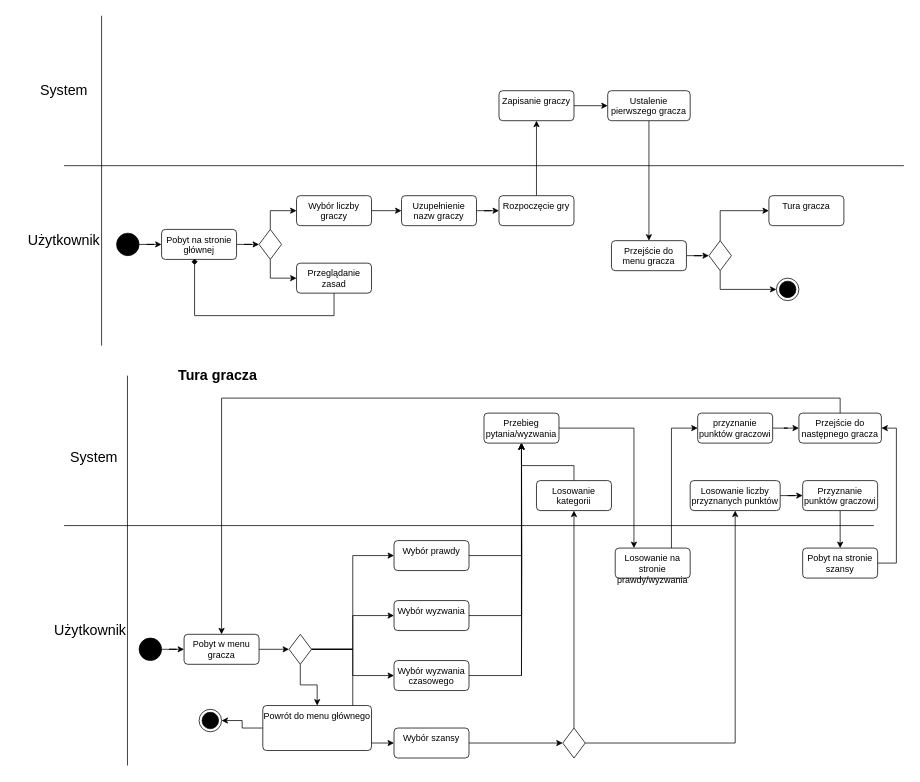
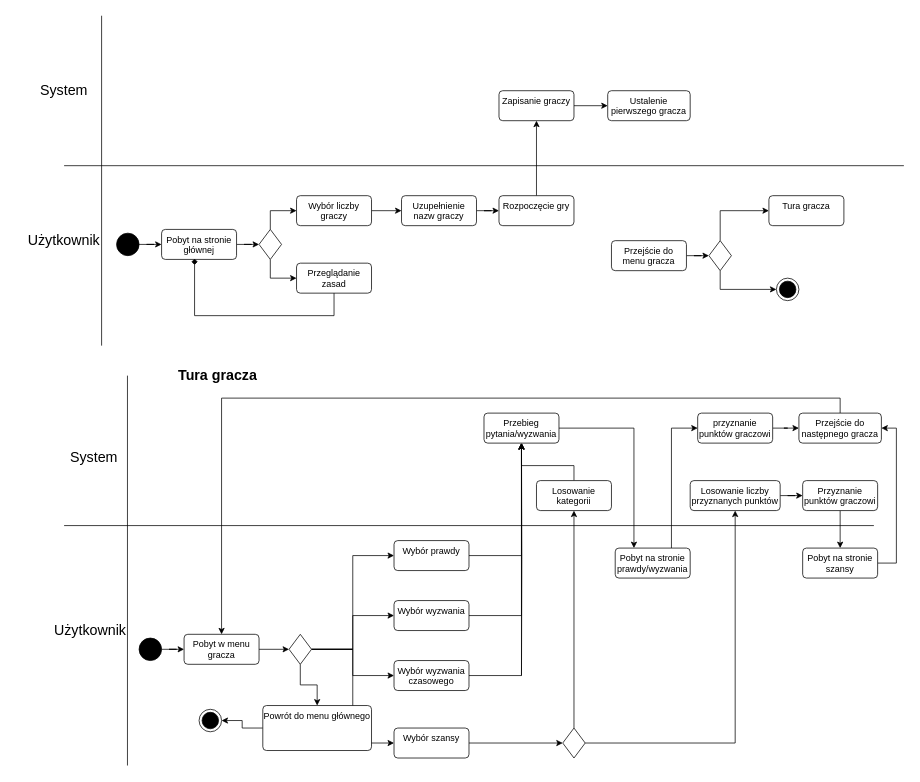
(649, 234) -> none
(653, 569) -> (653, 569)
